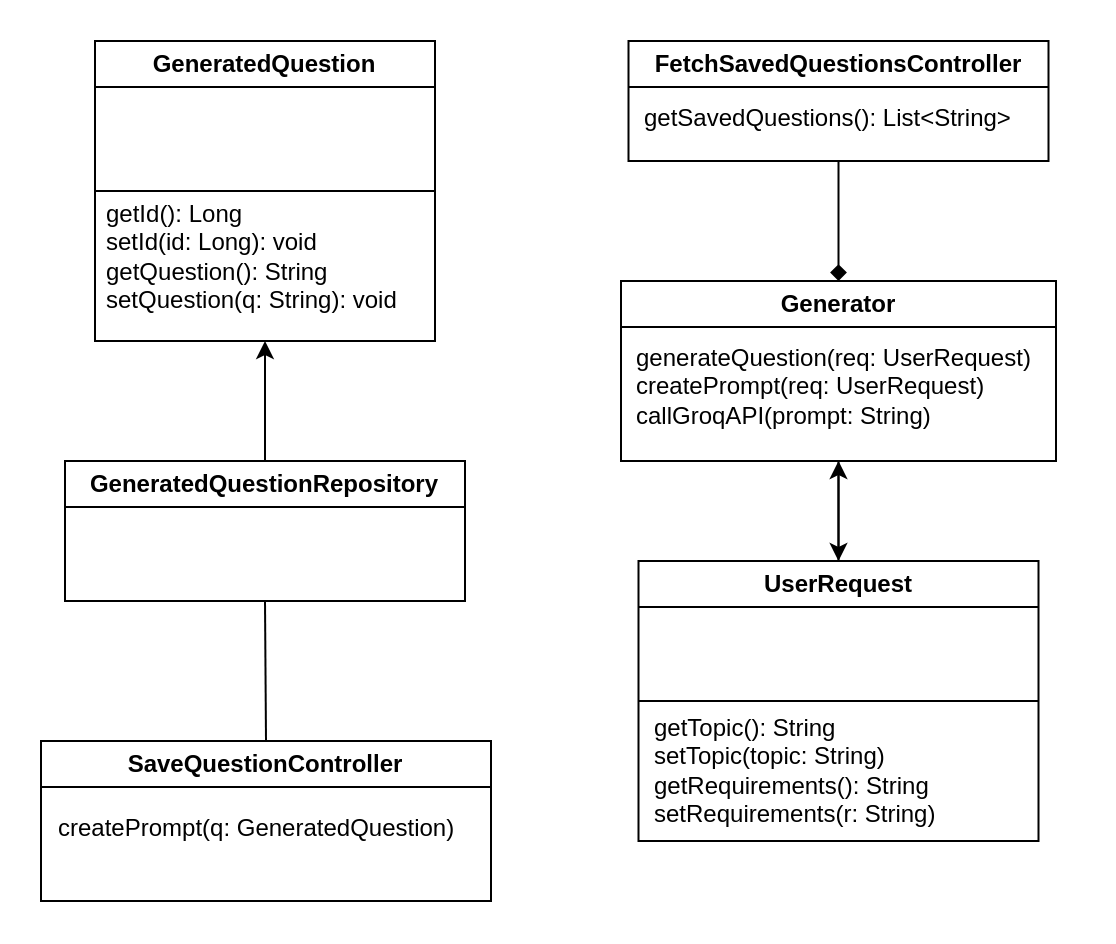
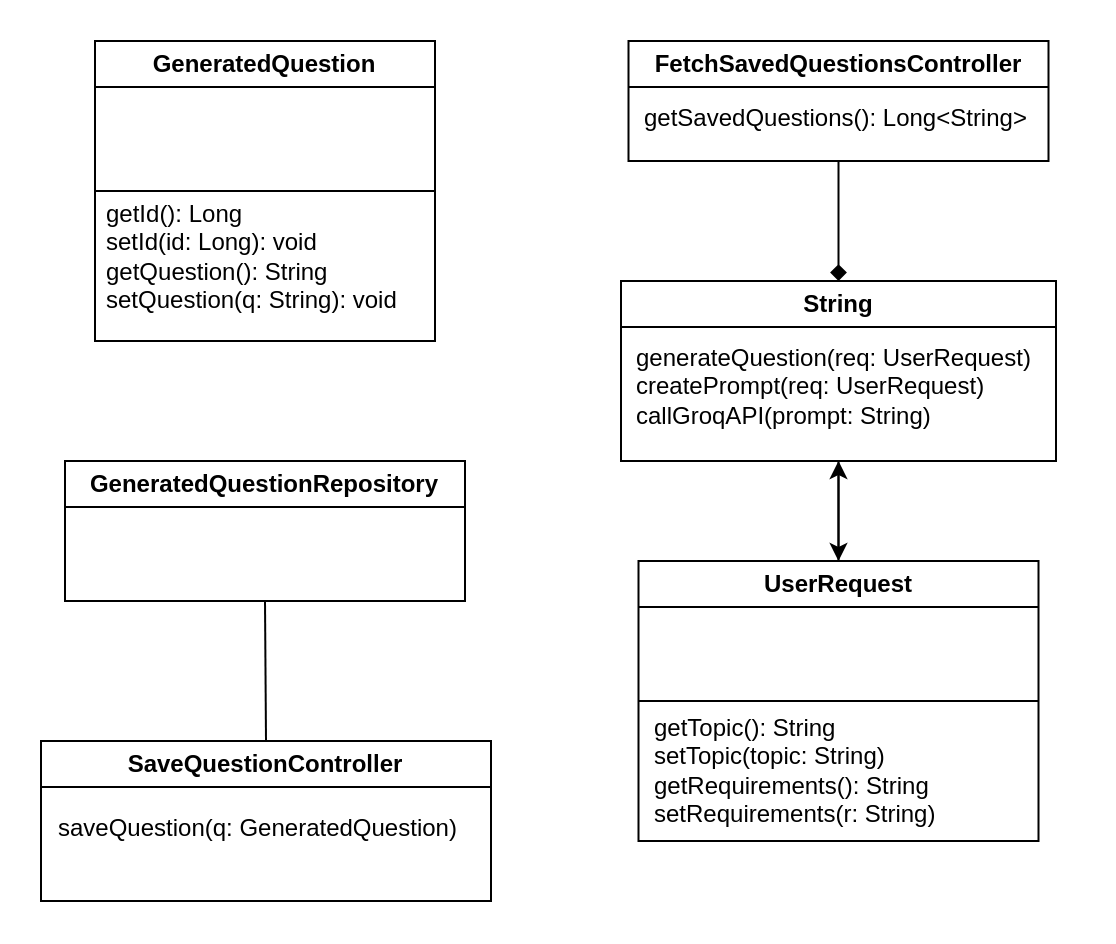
(851, 119) -> (854, 119)
(839, 305) -> (839, 305)
(265, 408) -> none
(278, 829) -> (275, 829)
